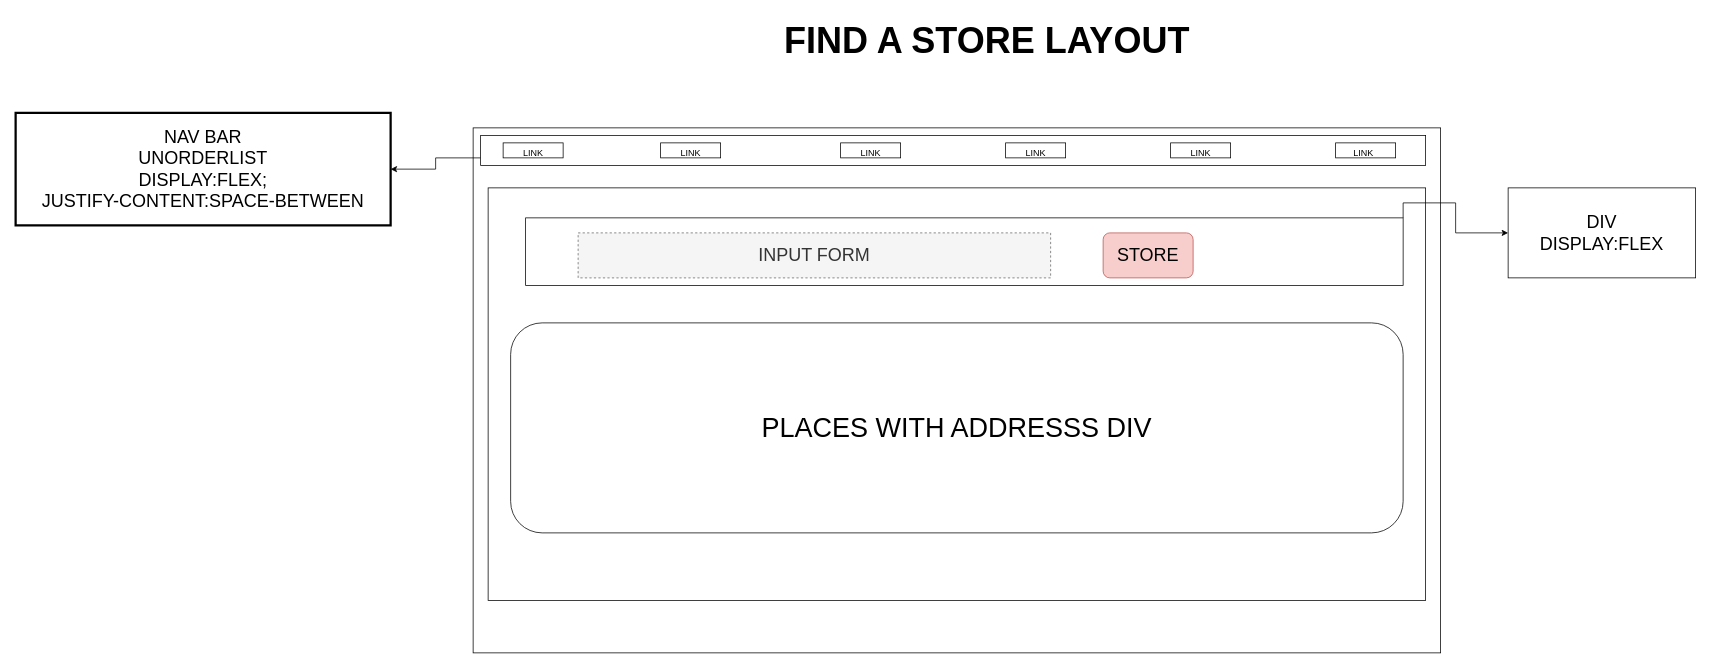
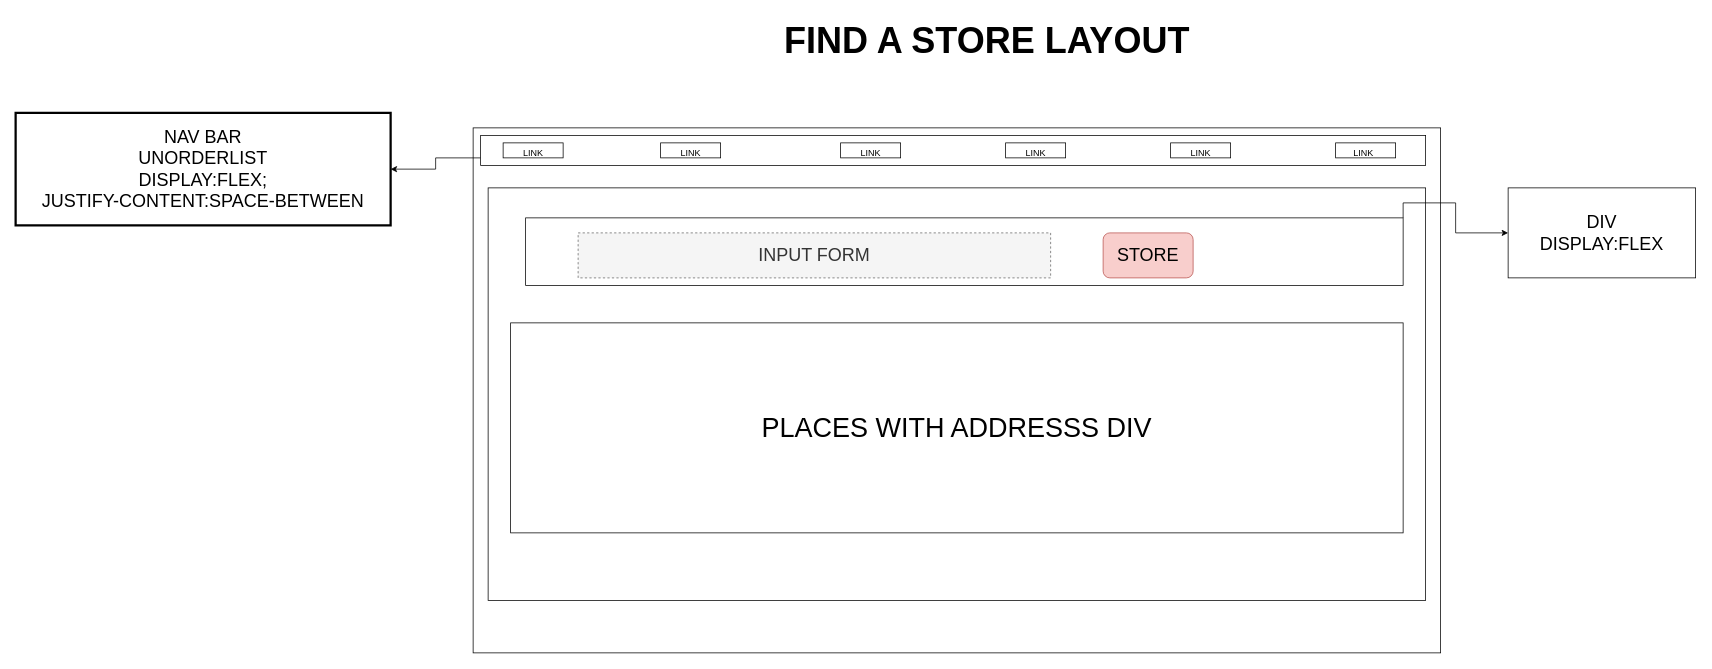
(957, 428) -> (957, 428)
